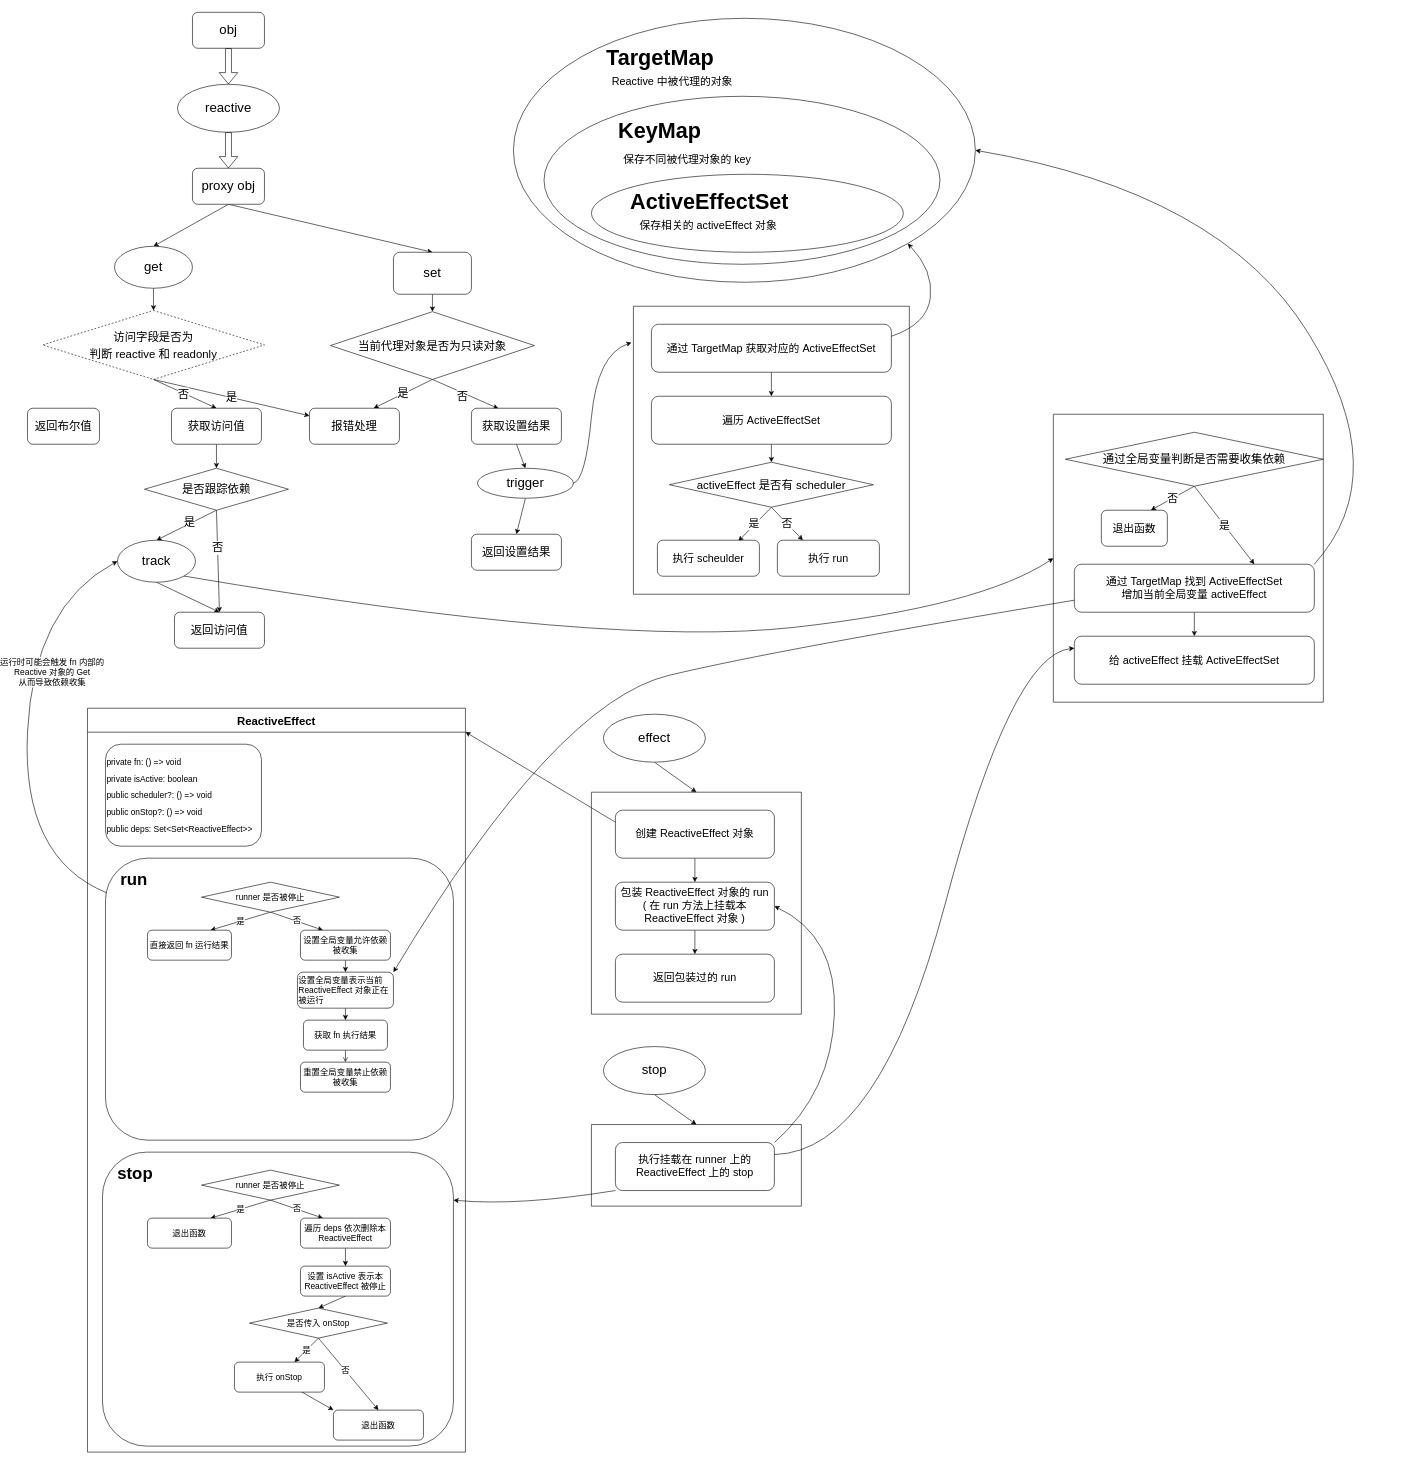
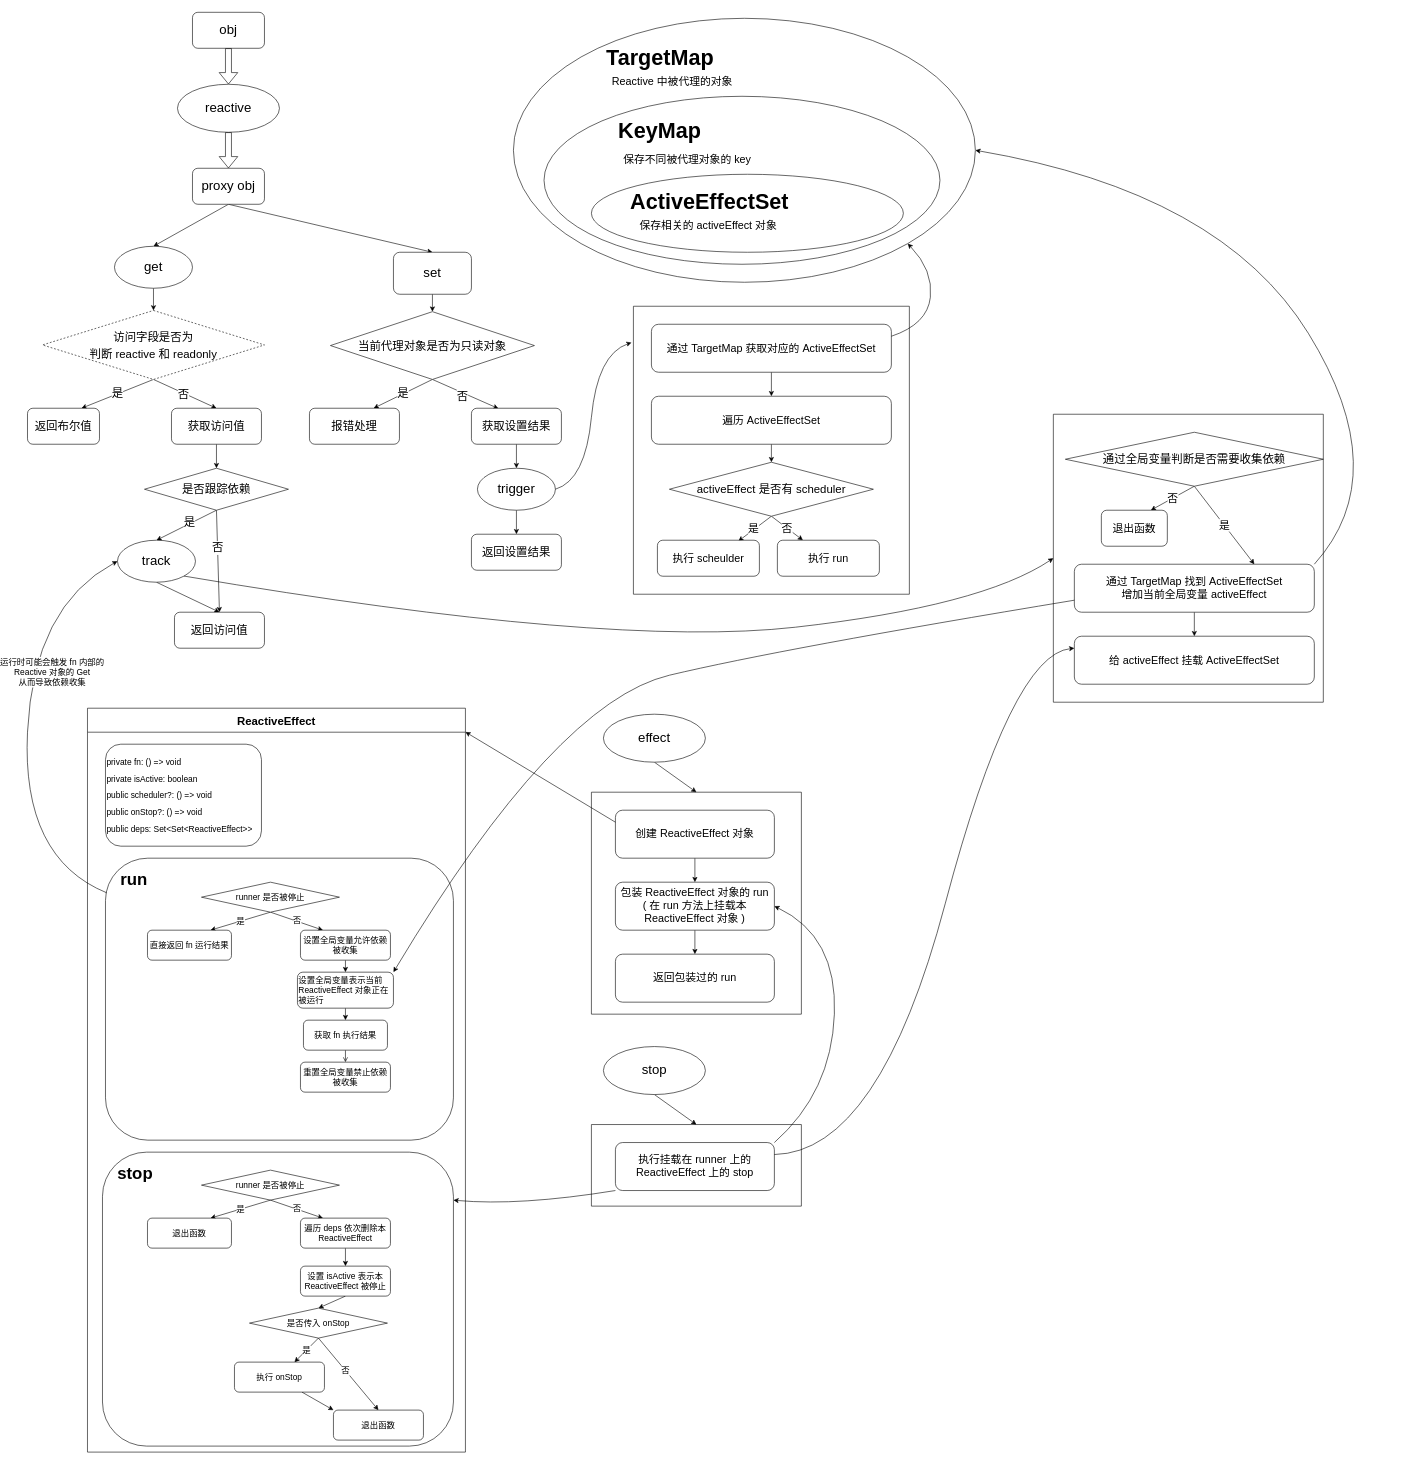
(233, 398) -> (119, 393)
(525, 483) -> (516, 489)
(771, 485) -> (771, 489)
